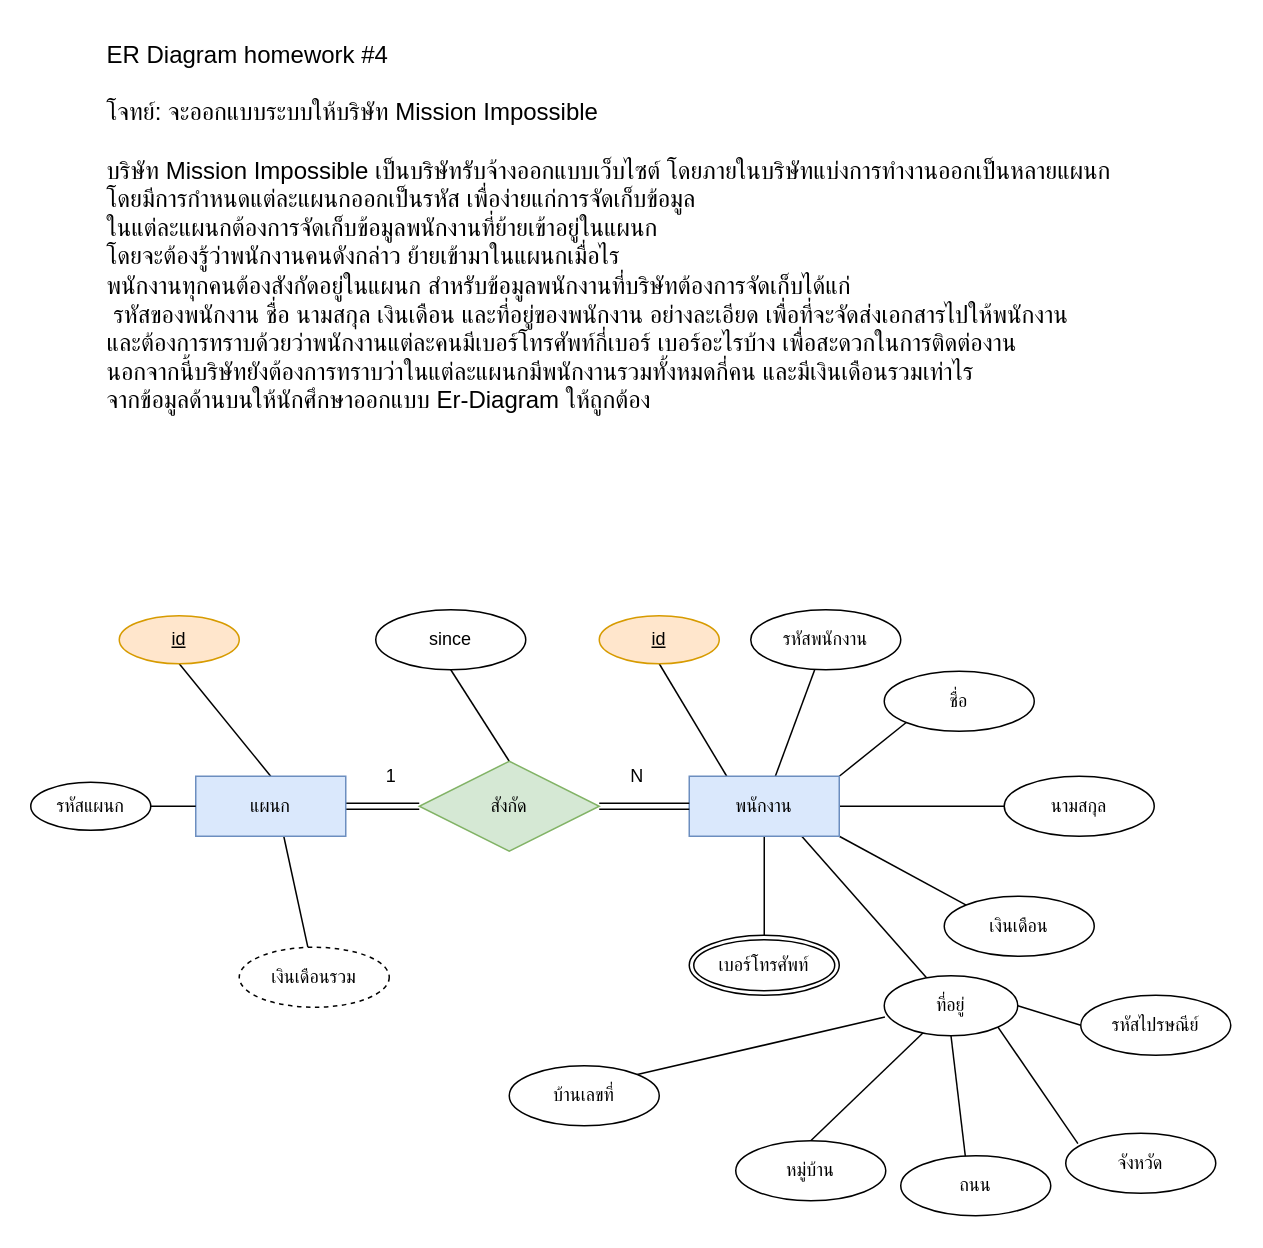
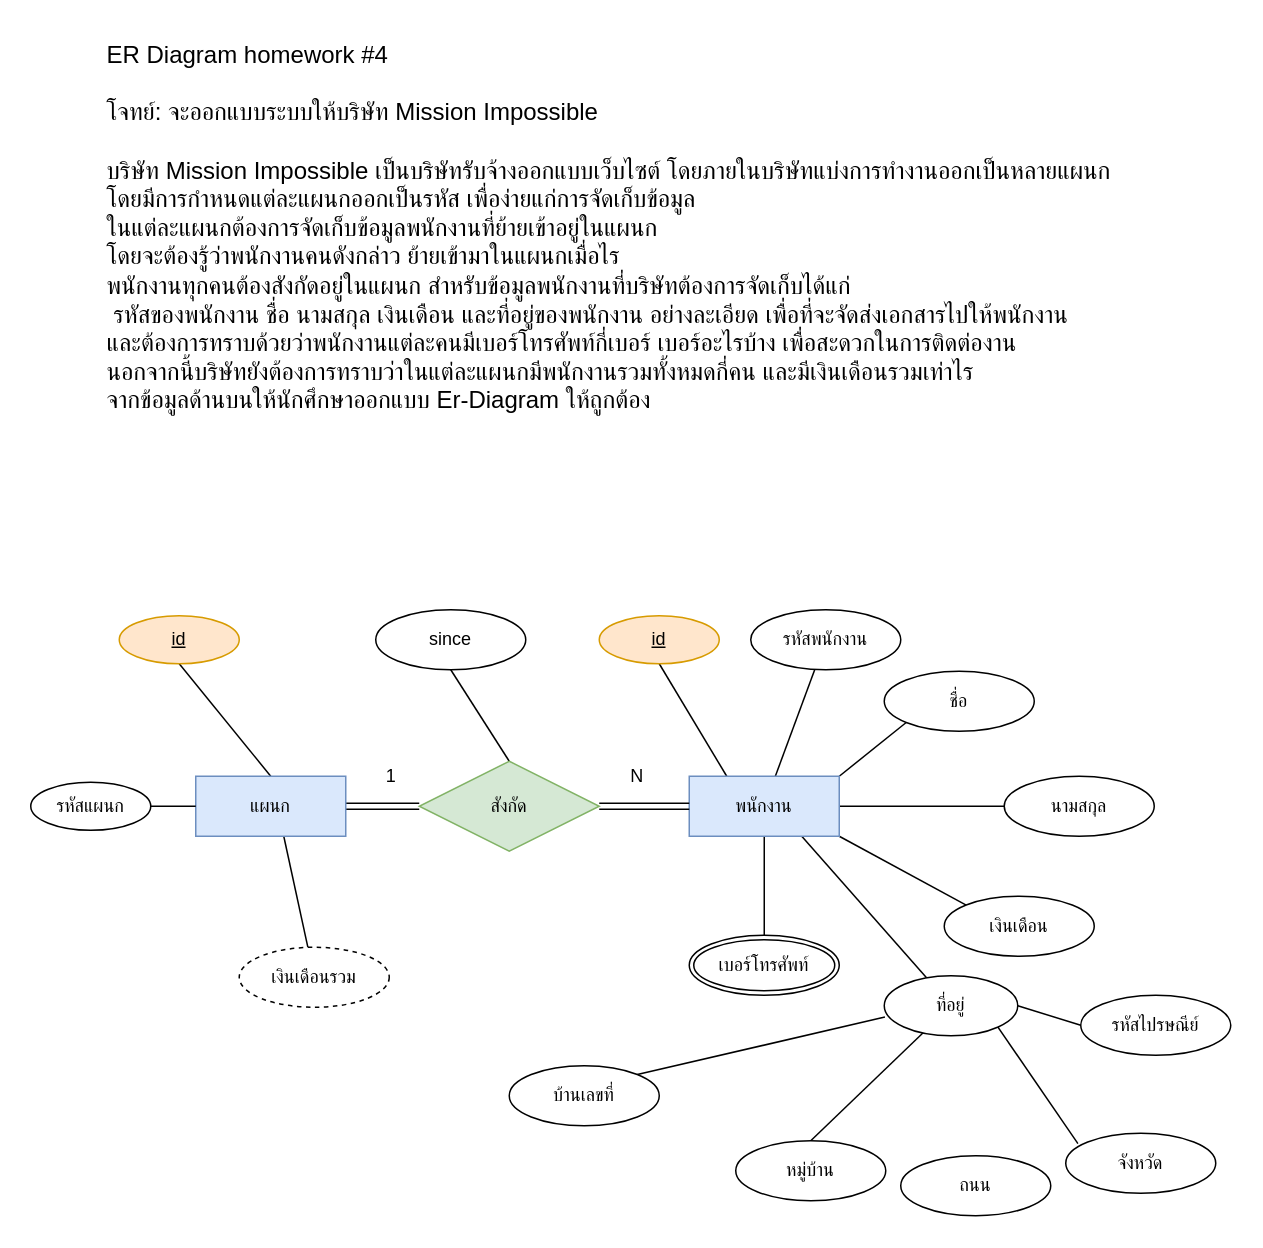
(958, 1096) -> none
